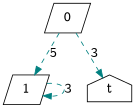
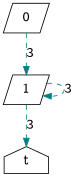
(87, 52) -> (26, 121)
(54, 54) -> (30, 54)
